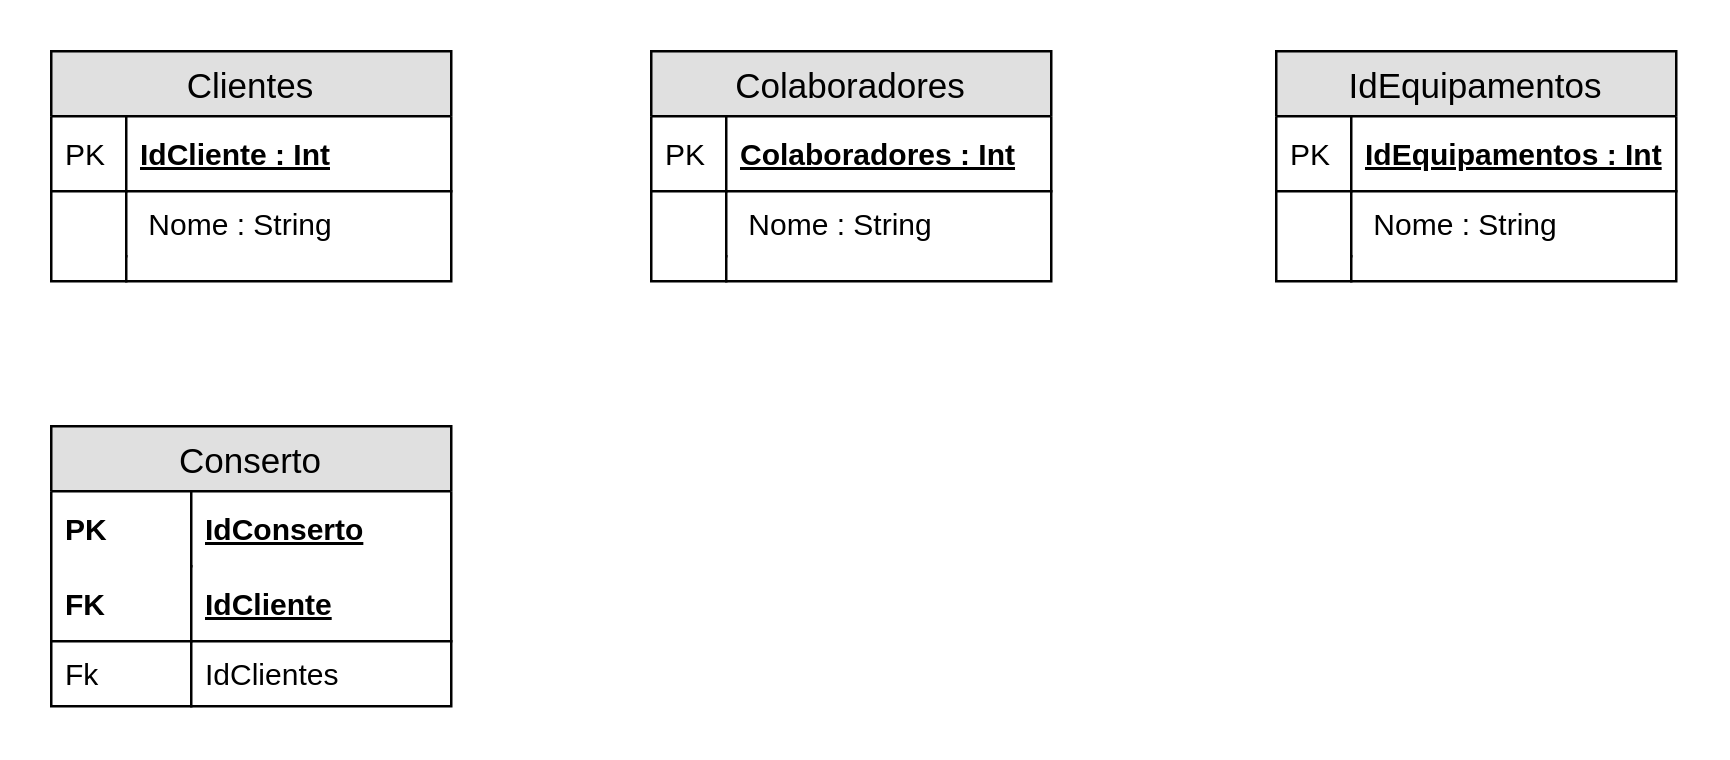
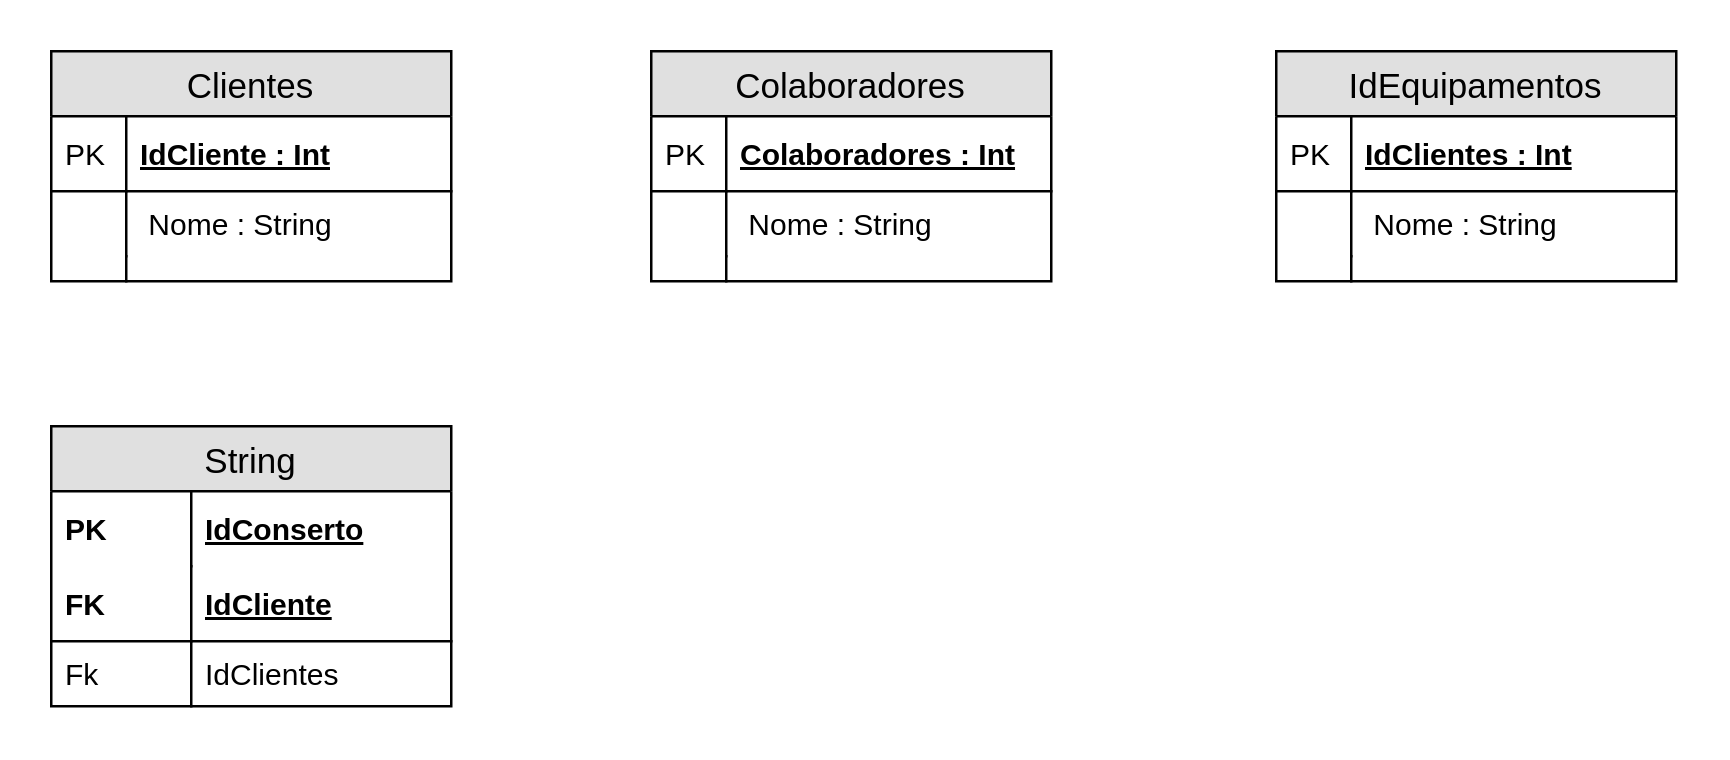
(1517, 155) -> (1480, 155)
(250, 461) -> (250, 461)
